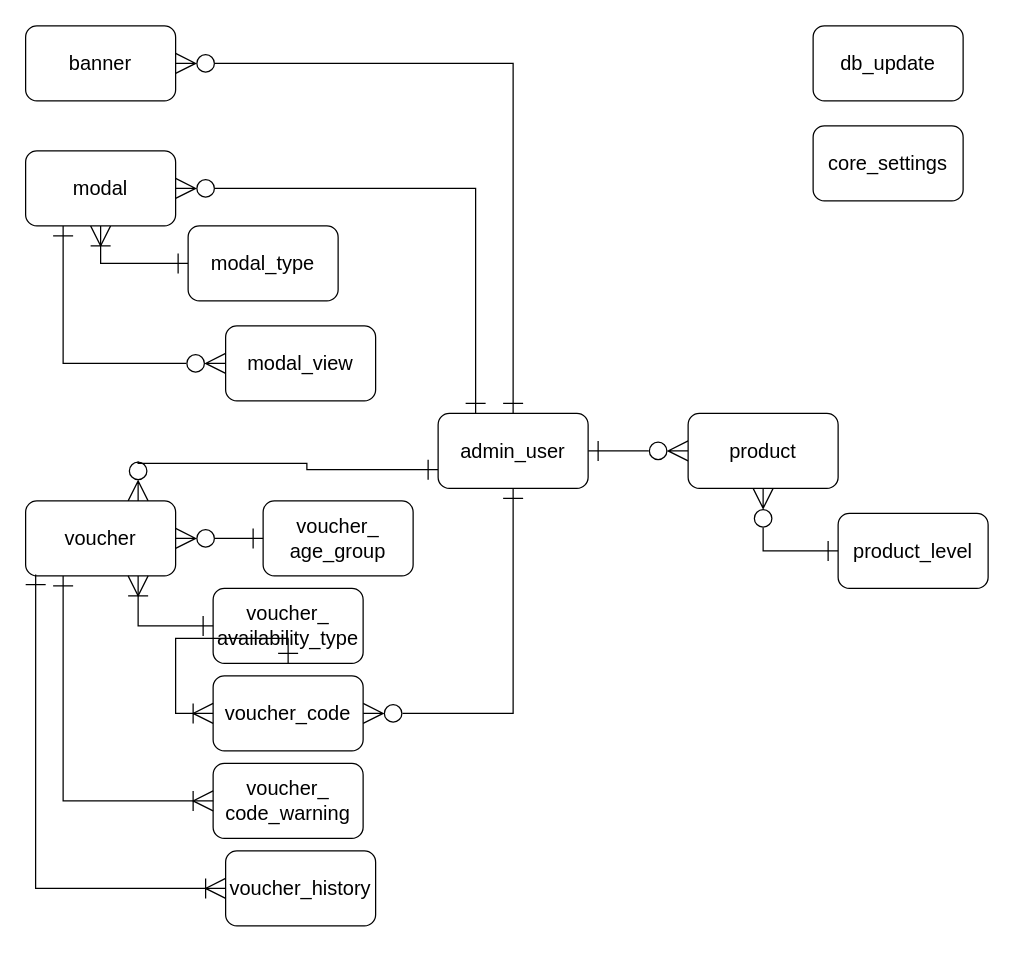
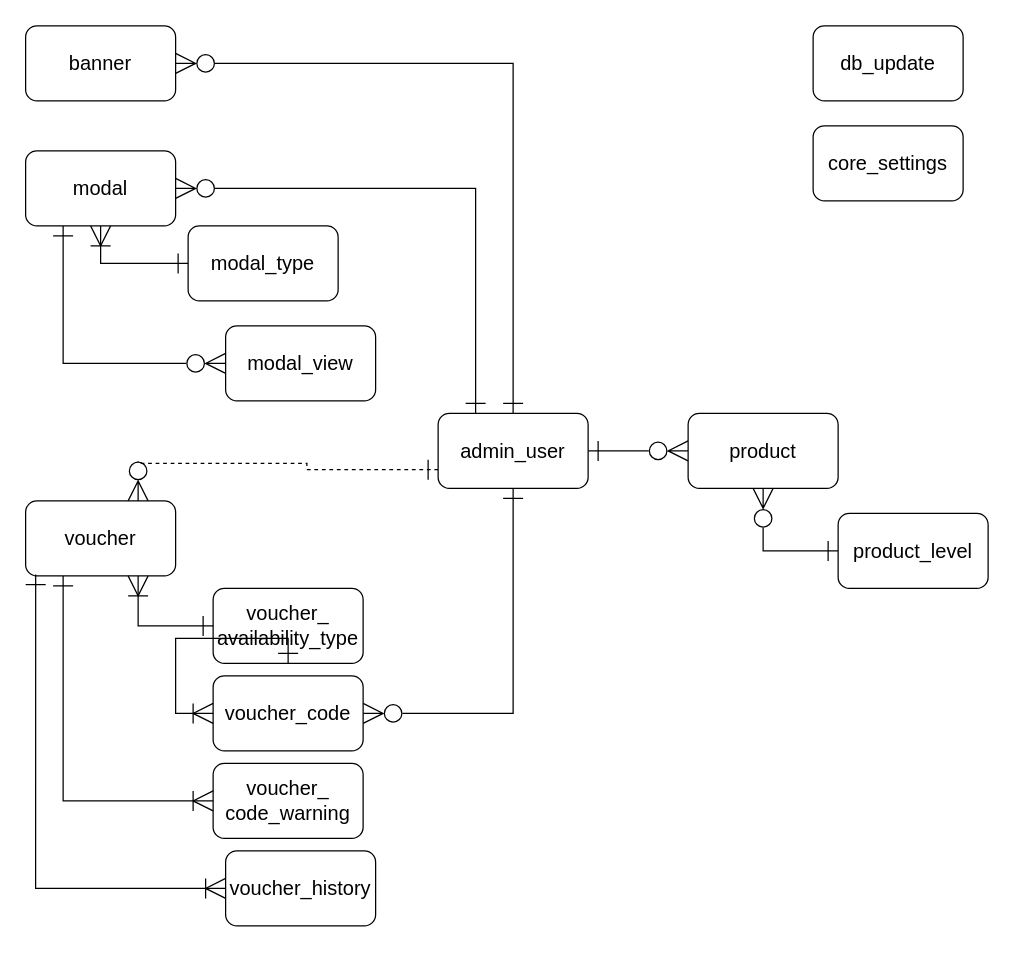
(290, 463) -> (290, 463)
(239, 538) -> none
(338, 538) -> none
